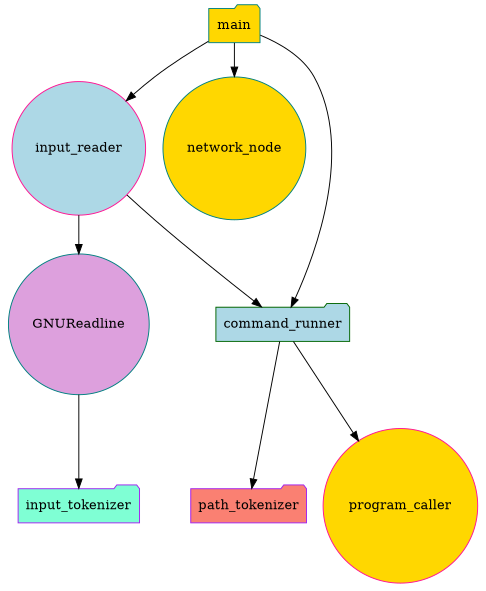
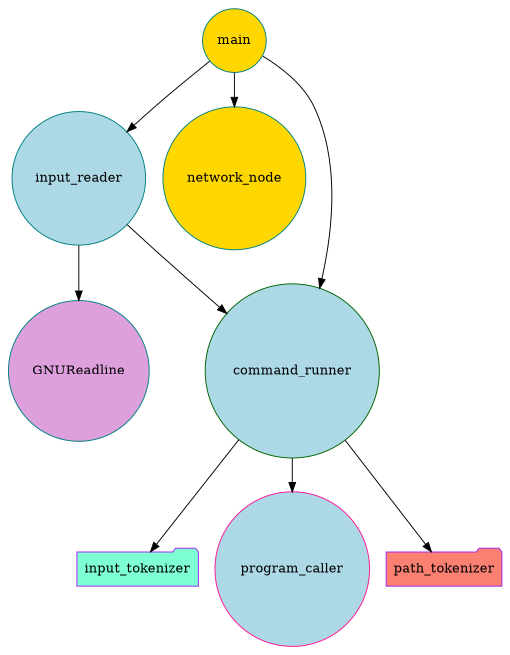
(234, 26) -> (234, 41)
(79, 148) -> (79, 178)
(283, 324) -> (292, 371)
(79, 437) -> (198, 492)
(400, 506) -> (292, 569)
